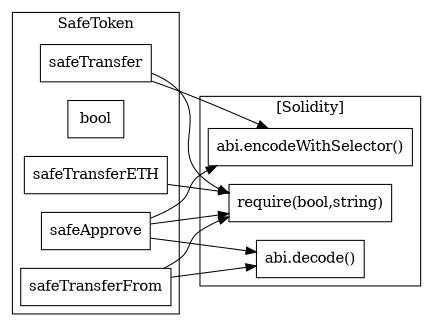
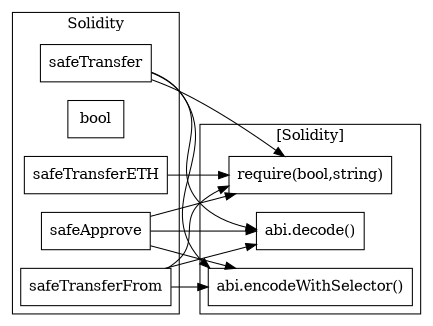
(96, 24) -> (96, 24)
none -> (192, 192)
none -> (186, 287)
